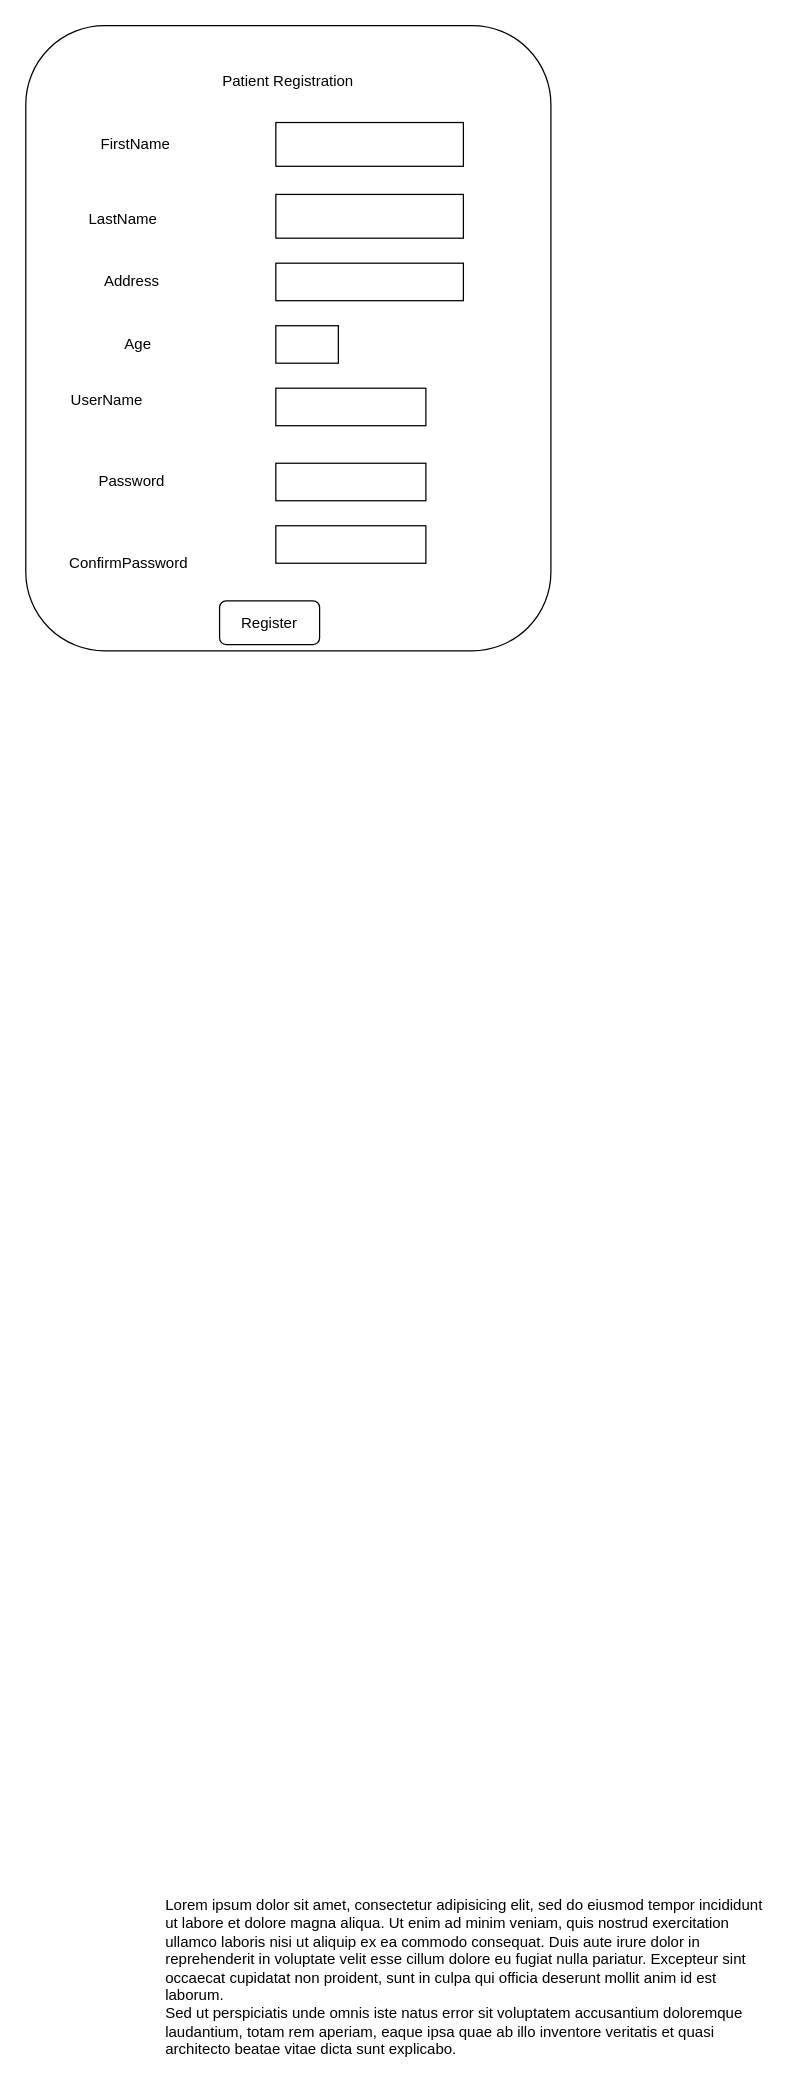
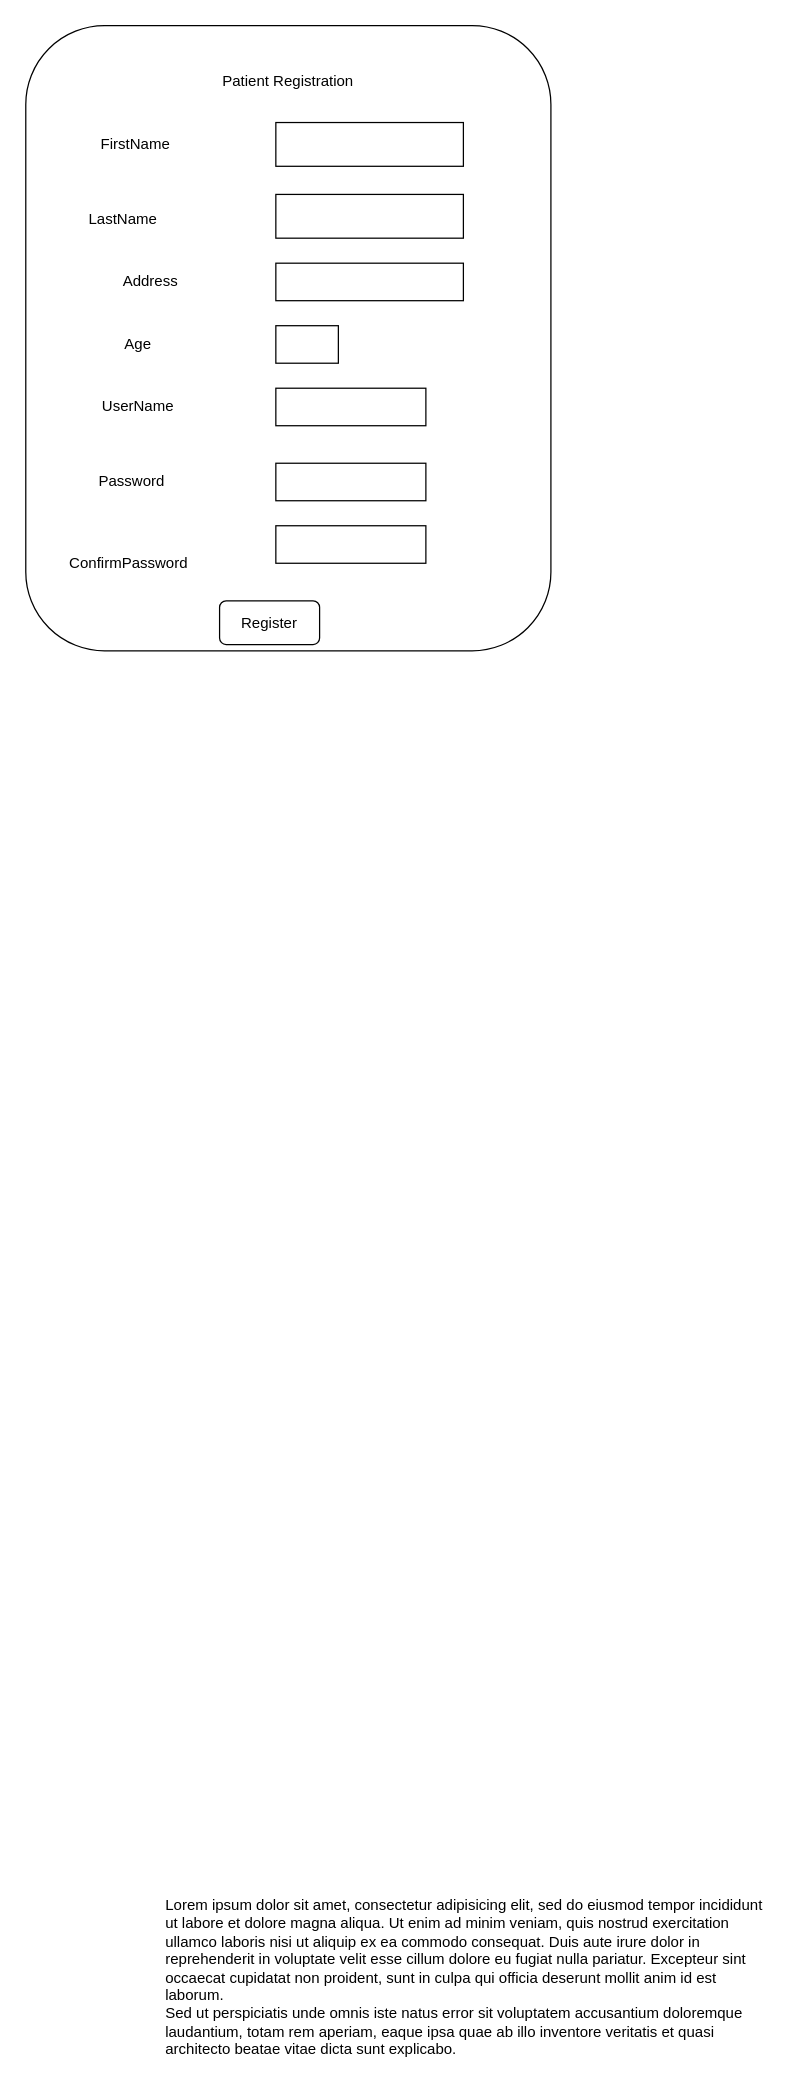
(132, 282) -> (151, 282)
(107, 401) -> (138, 407)
